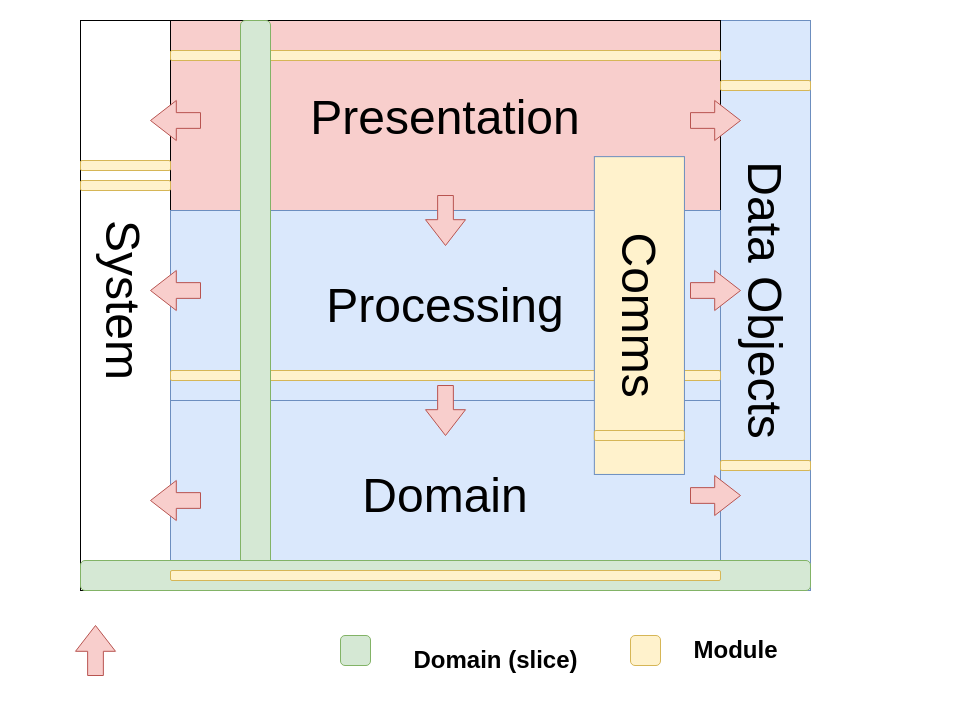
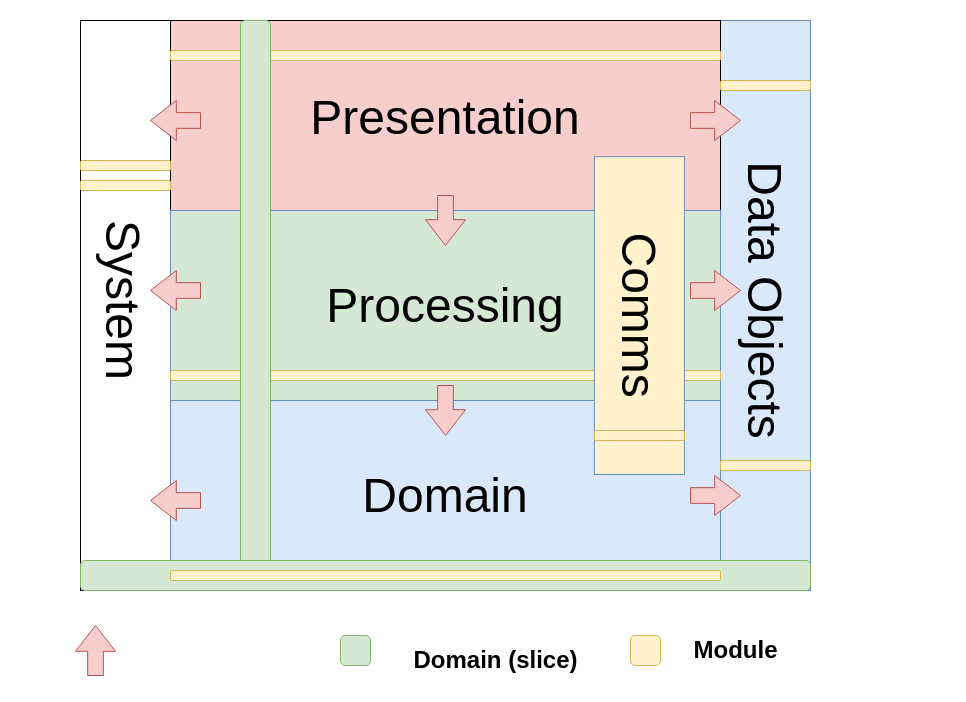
(446, 306) -> (446, 306)
